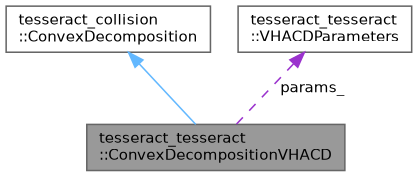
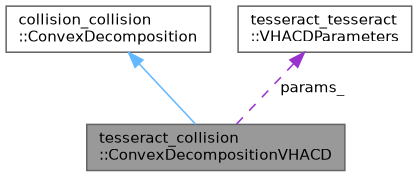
(108, 29) -> (108, 29)
(216, 147) -> (216, 147)
